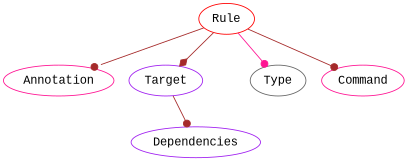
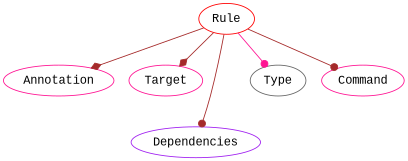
(152, 46) -> (152, 46)
(166, 81) -> (166, 81)
(179, 108) -> (215, 78)
